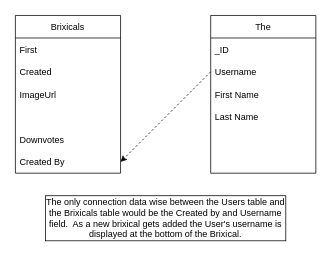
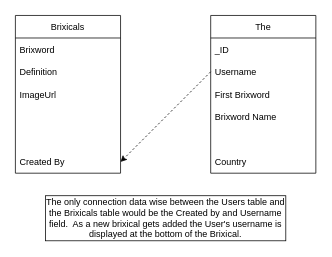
(31, 50) -> (38, 50)
(37, 72) -> (41, 72)
(237, 95) -> (246, 95)
(236, 117) -> (245, 117)
(68, 139) -> none
none -> (263, 162)
